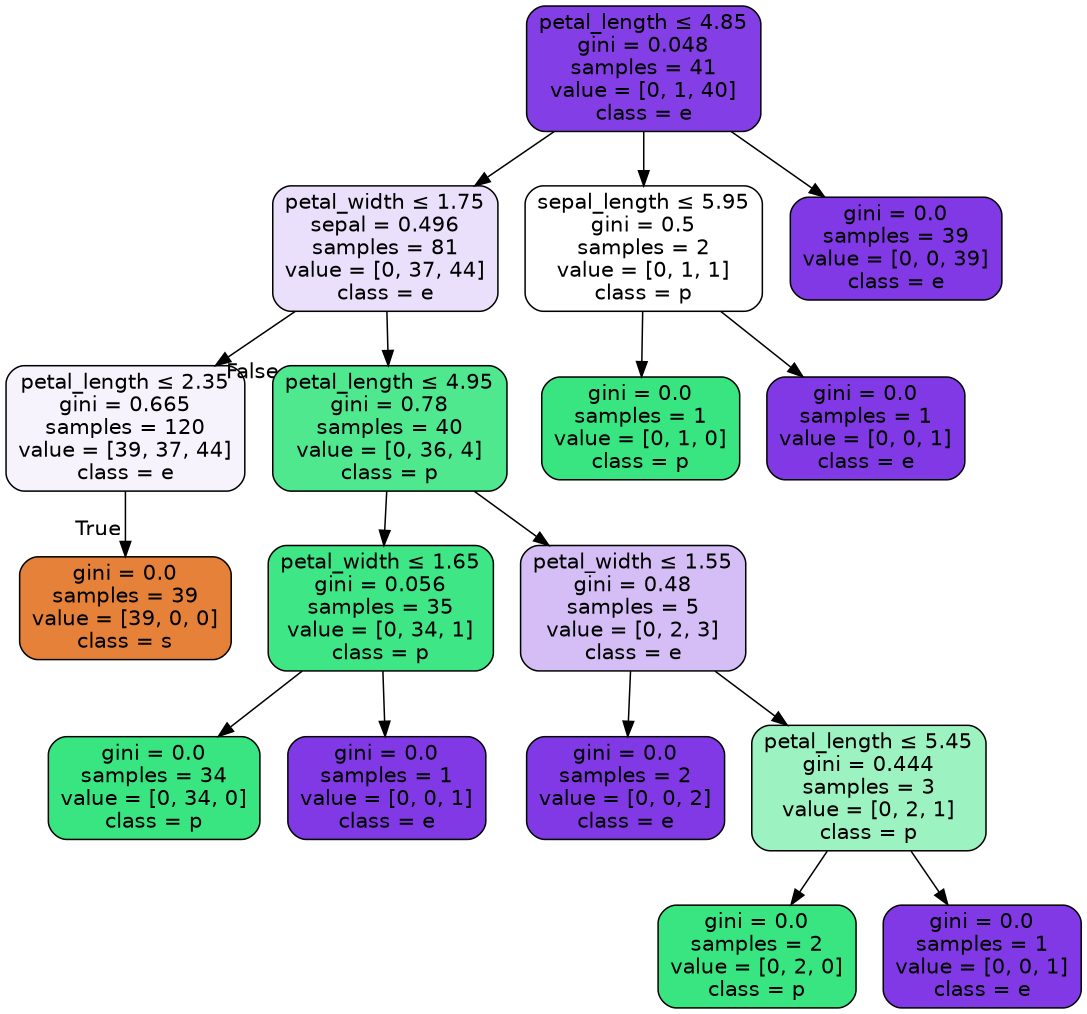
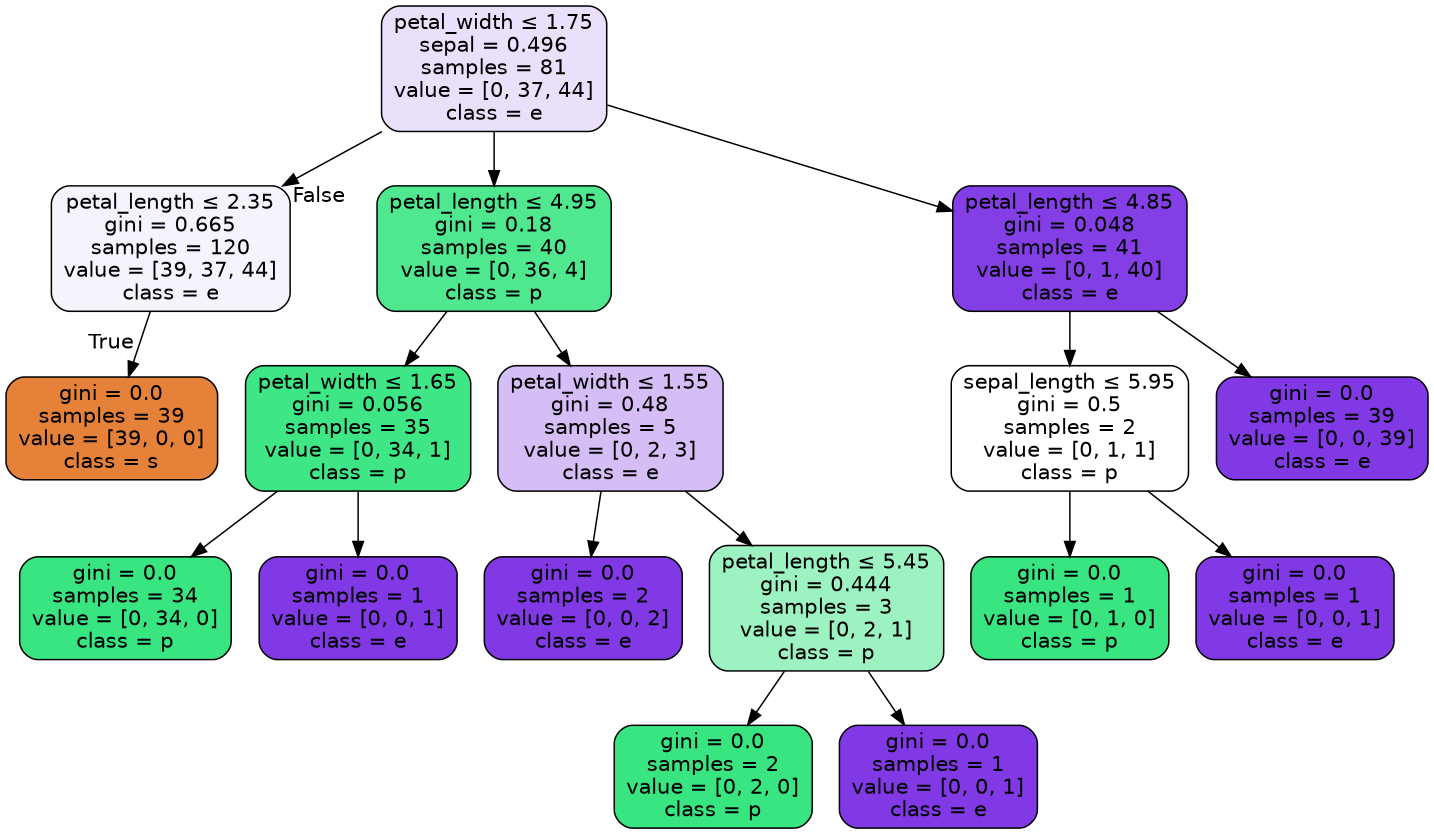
(521, 154) -> (773, 156)
(390, 405) -> (494, 225)
